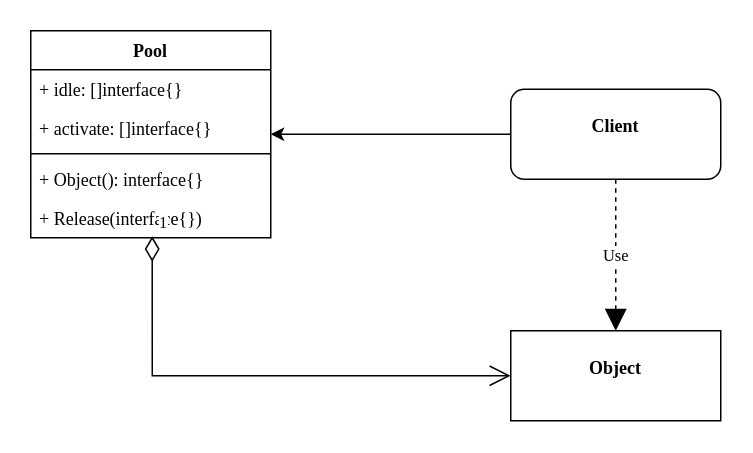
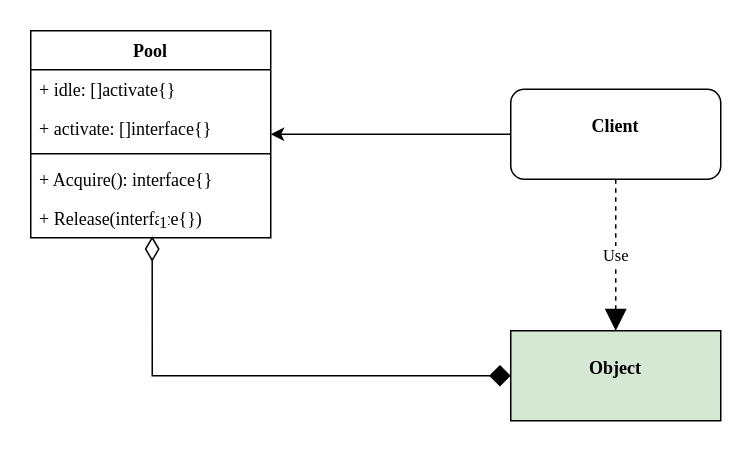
(131, 90) -> (126, 90)
(146, 180) -> (148, 180)
(497, 376) -> (489, 376)
(616, 376) -> (616, 376)
